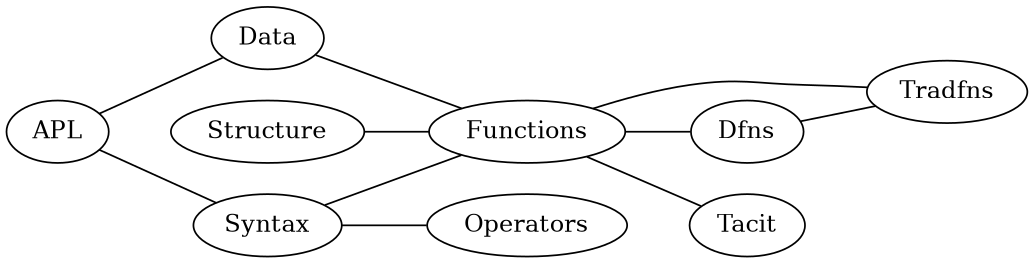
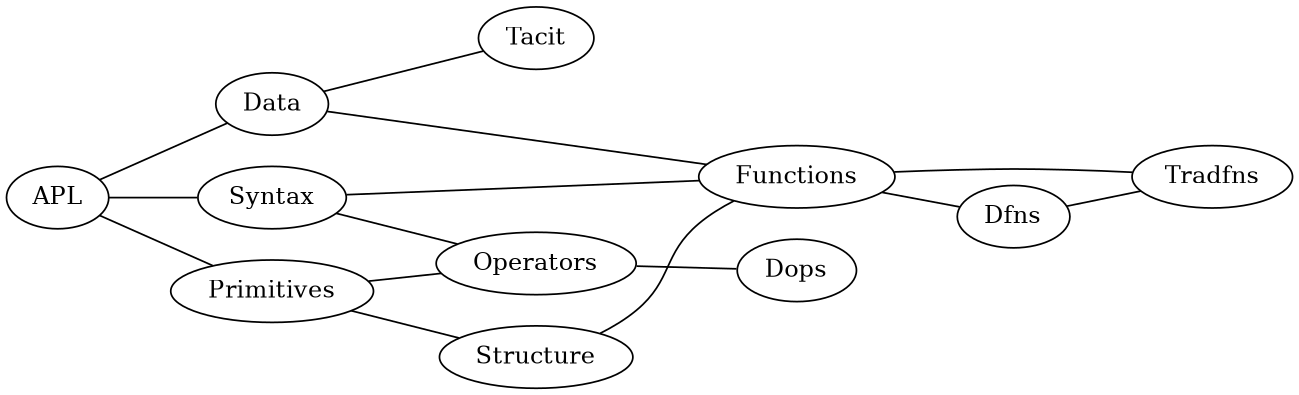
(644, 181) -> (404, 71)
none -> (797, 270)
none -> (272, 291)
